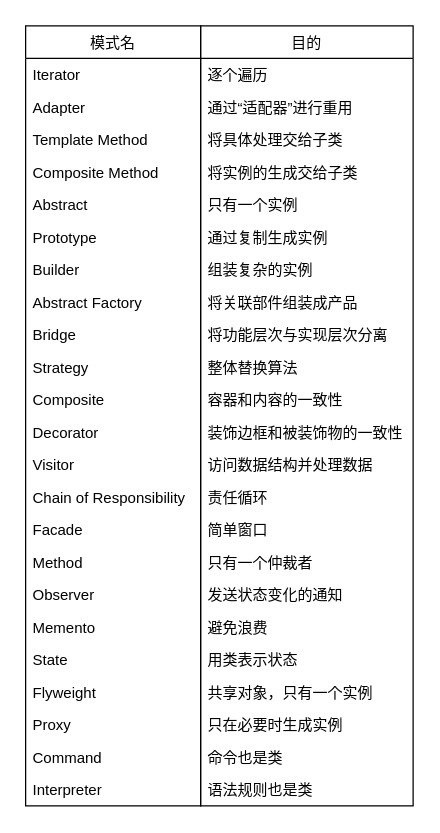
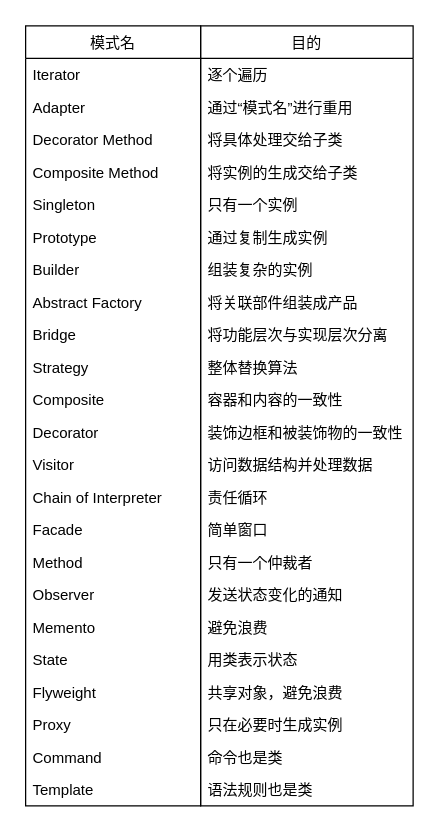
(283, 108) -> (283, 108)
(92, 140) -> (98, 140)
(66, 205) -> (66, 205)
(115, 498) -> (111, 498)
(290, 693) -> (275, 693)
(79, 790) -> (64, 790)
